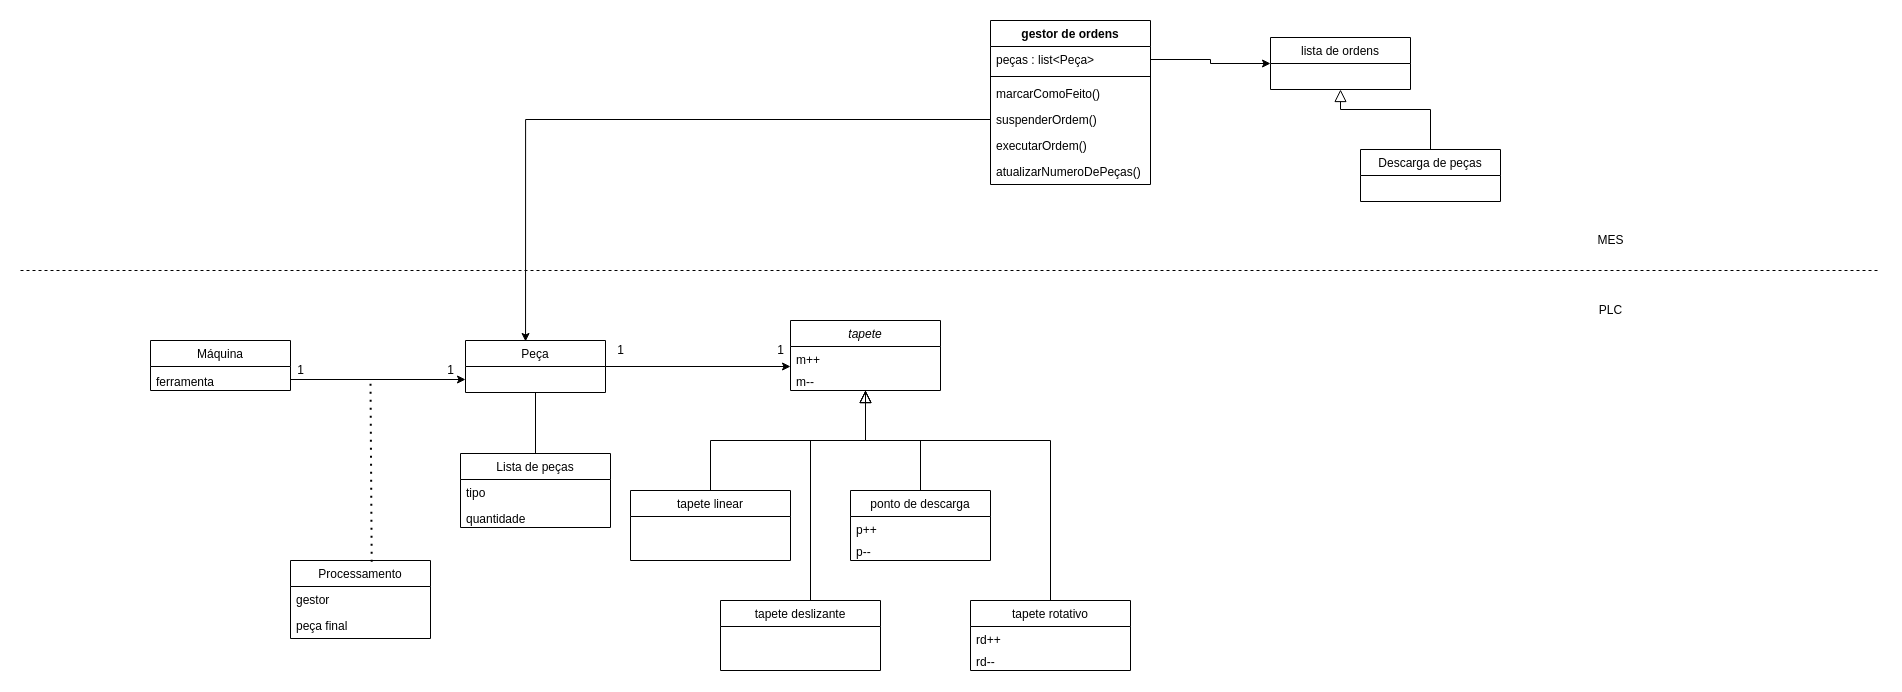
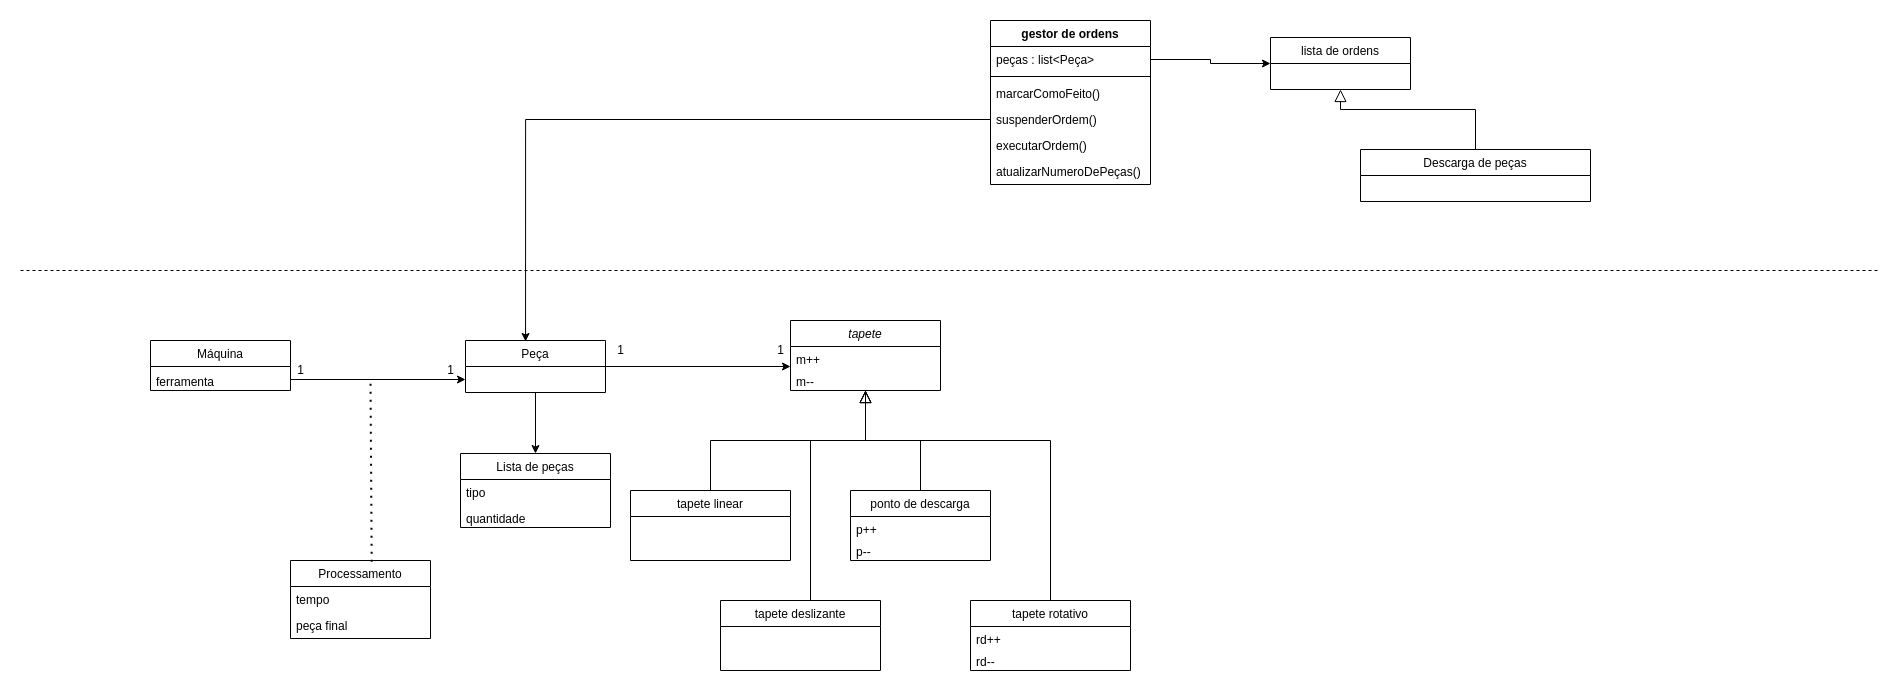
(1431, 176) -> (1476, 176)
(1611, 241) -> none
(1611, 311) -> none
(536, 447) -> (536, 445)
(316, 600) -> (313, 600)
